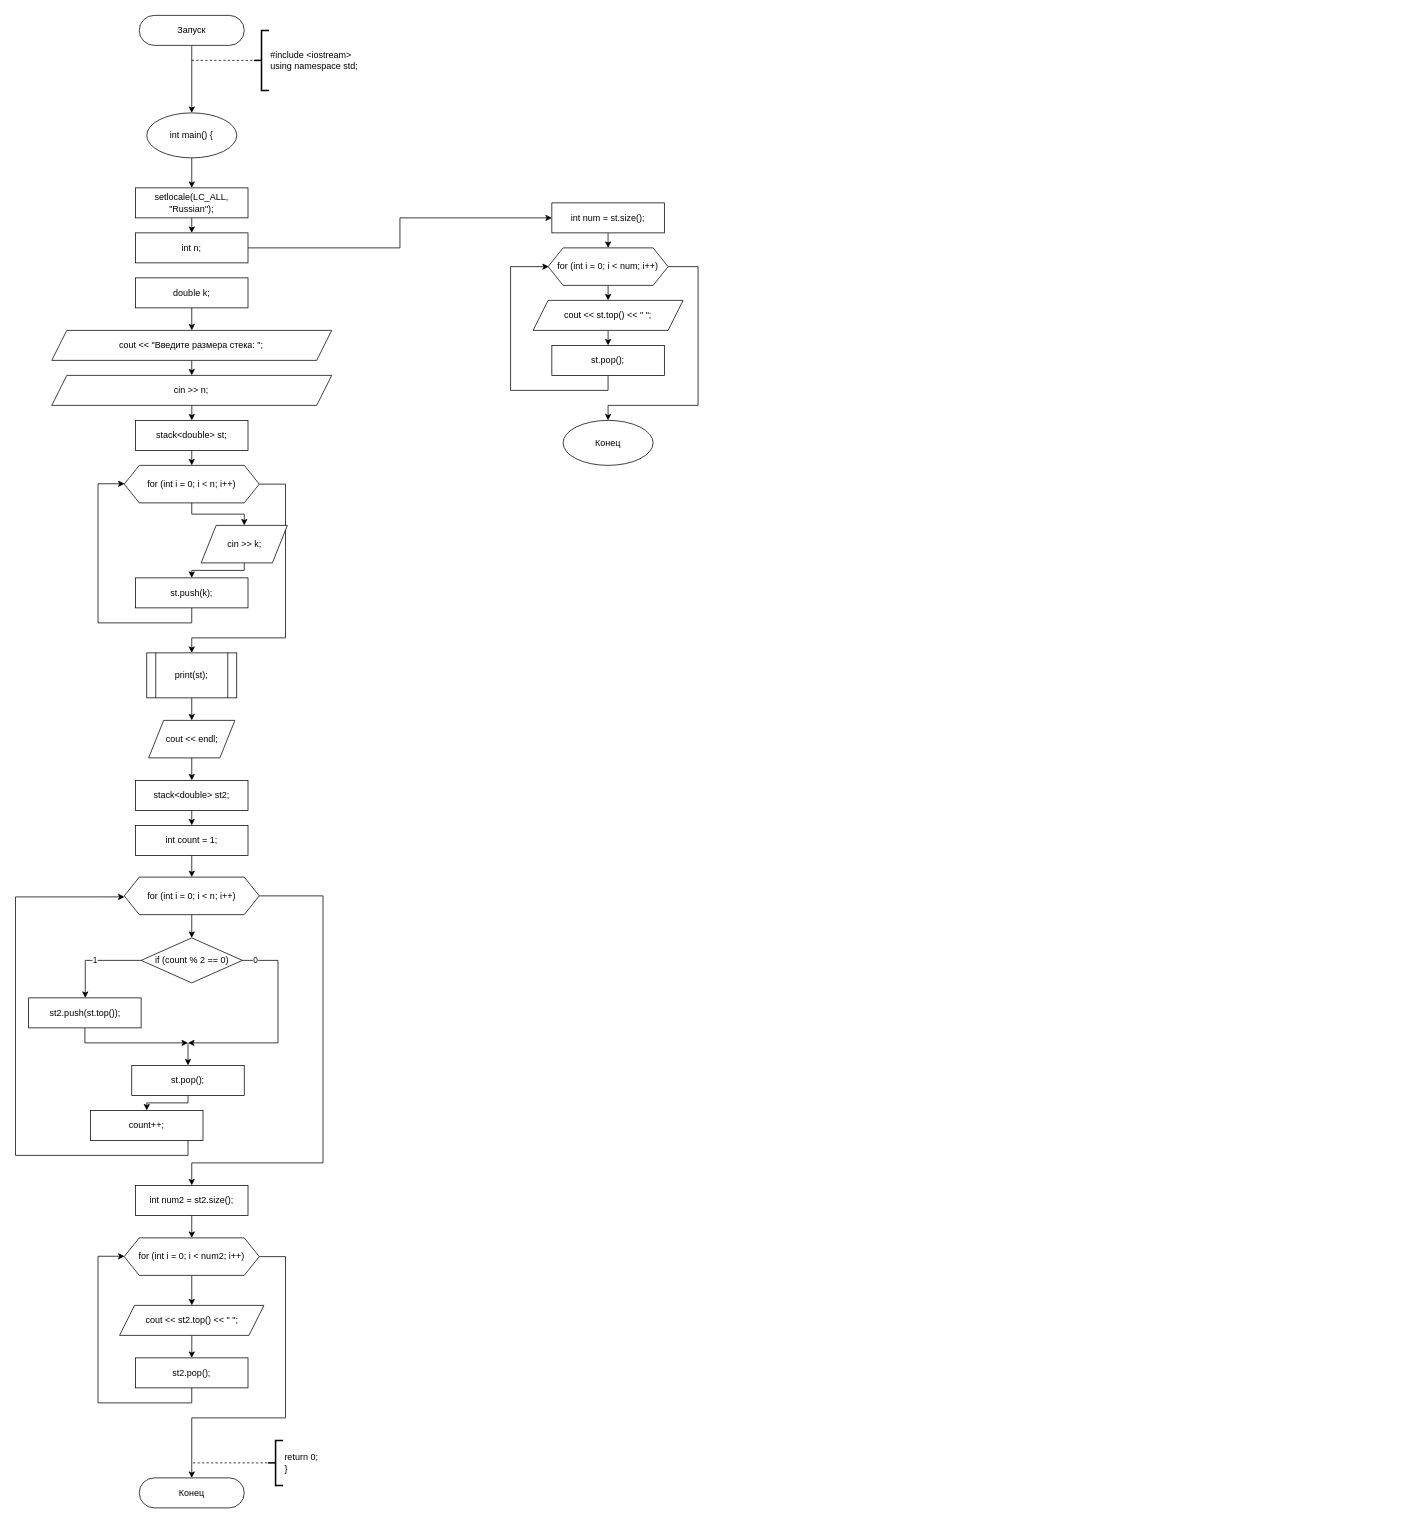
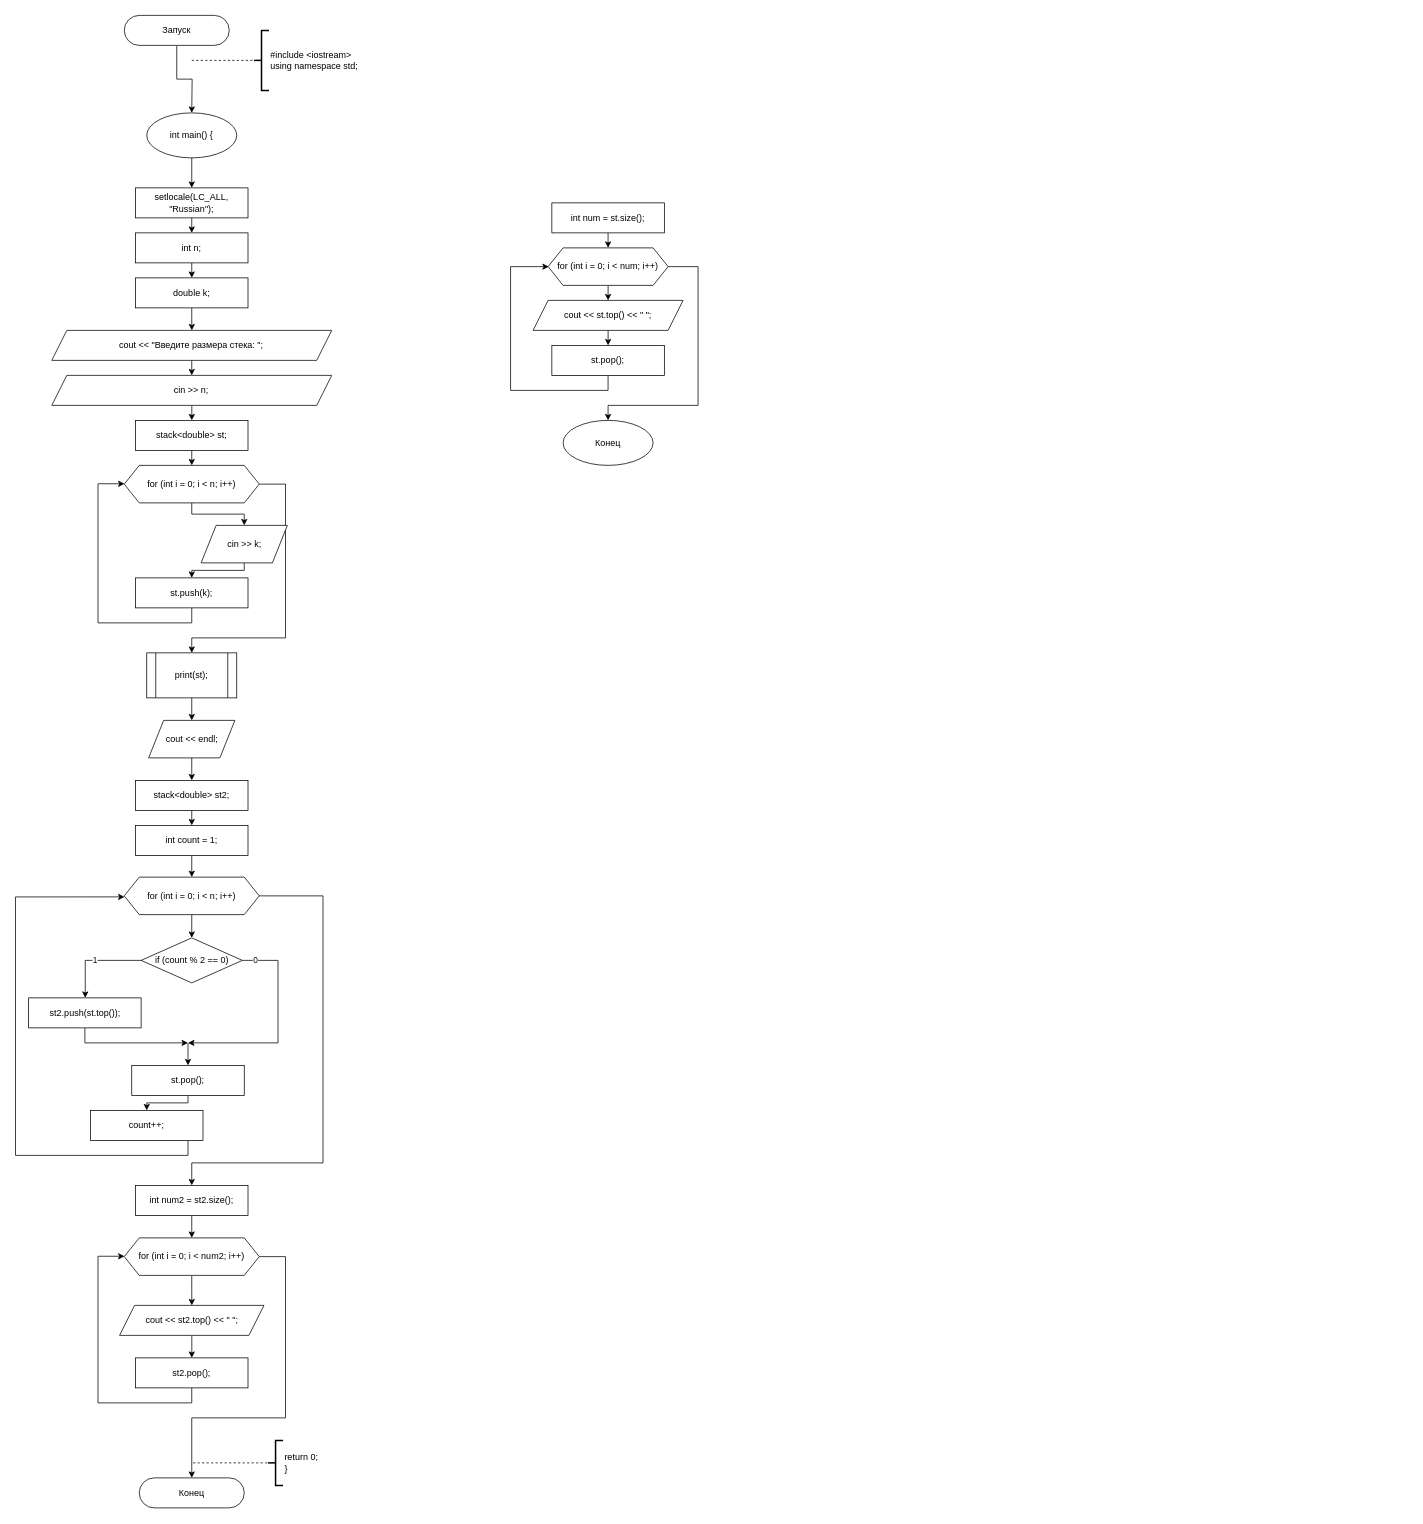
(192, 30) -> (177, 30)
(400, 248) -> (192, 268)
